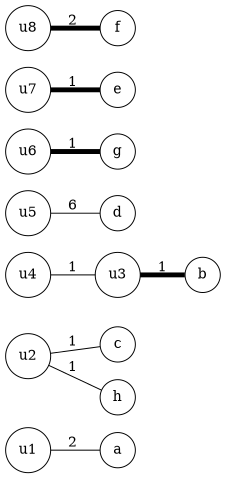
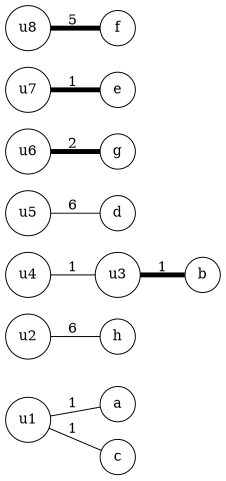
(73, 21) -> (73, 21)
(73, 144) -> (73, 144)
(75, 350) -> (75, 439)
(73, 367) -> (73, 329)
(73, 443) -> (73, 404)
